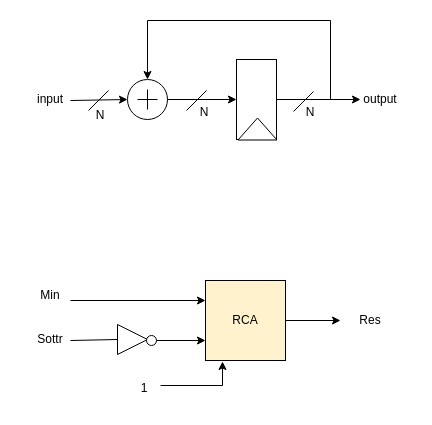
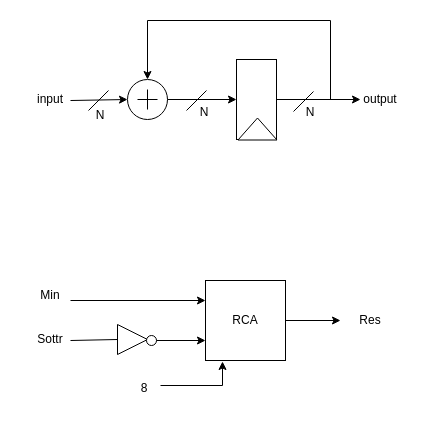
(246, 321) -> (246, 321)
(145, 389) -> (145, 389)
